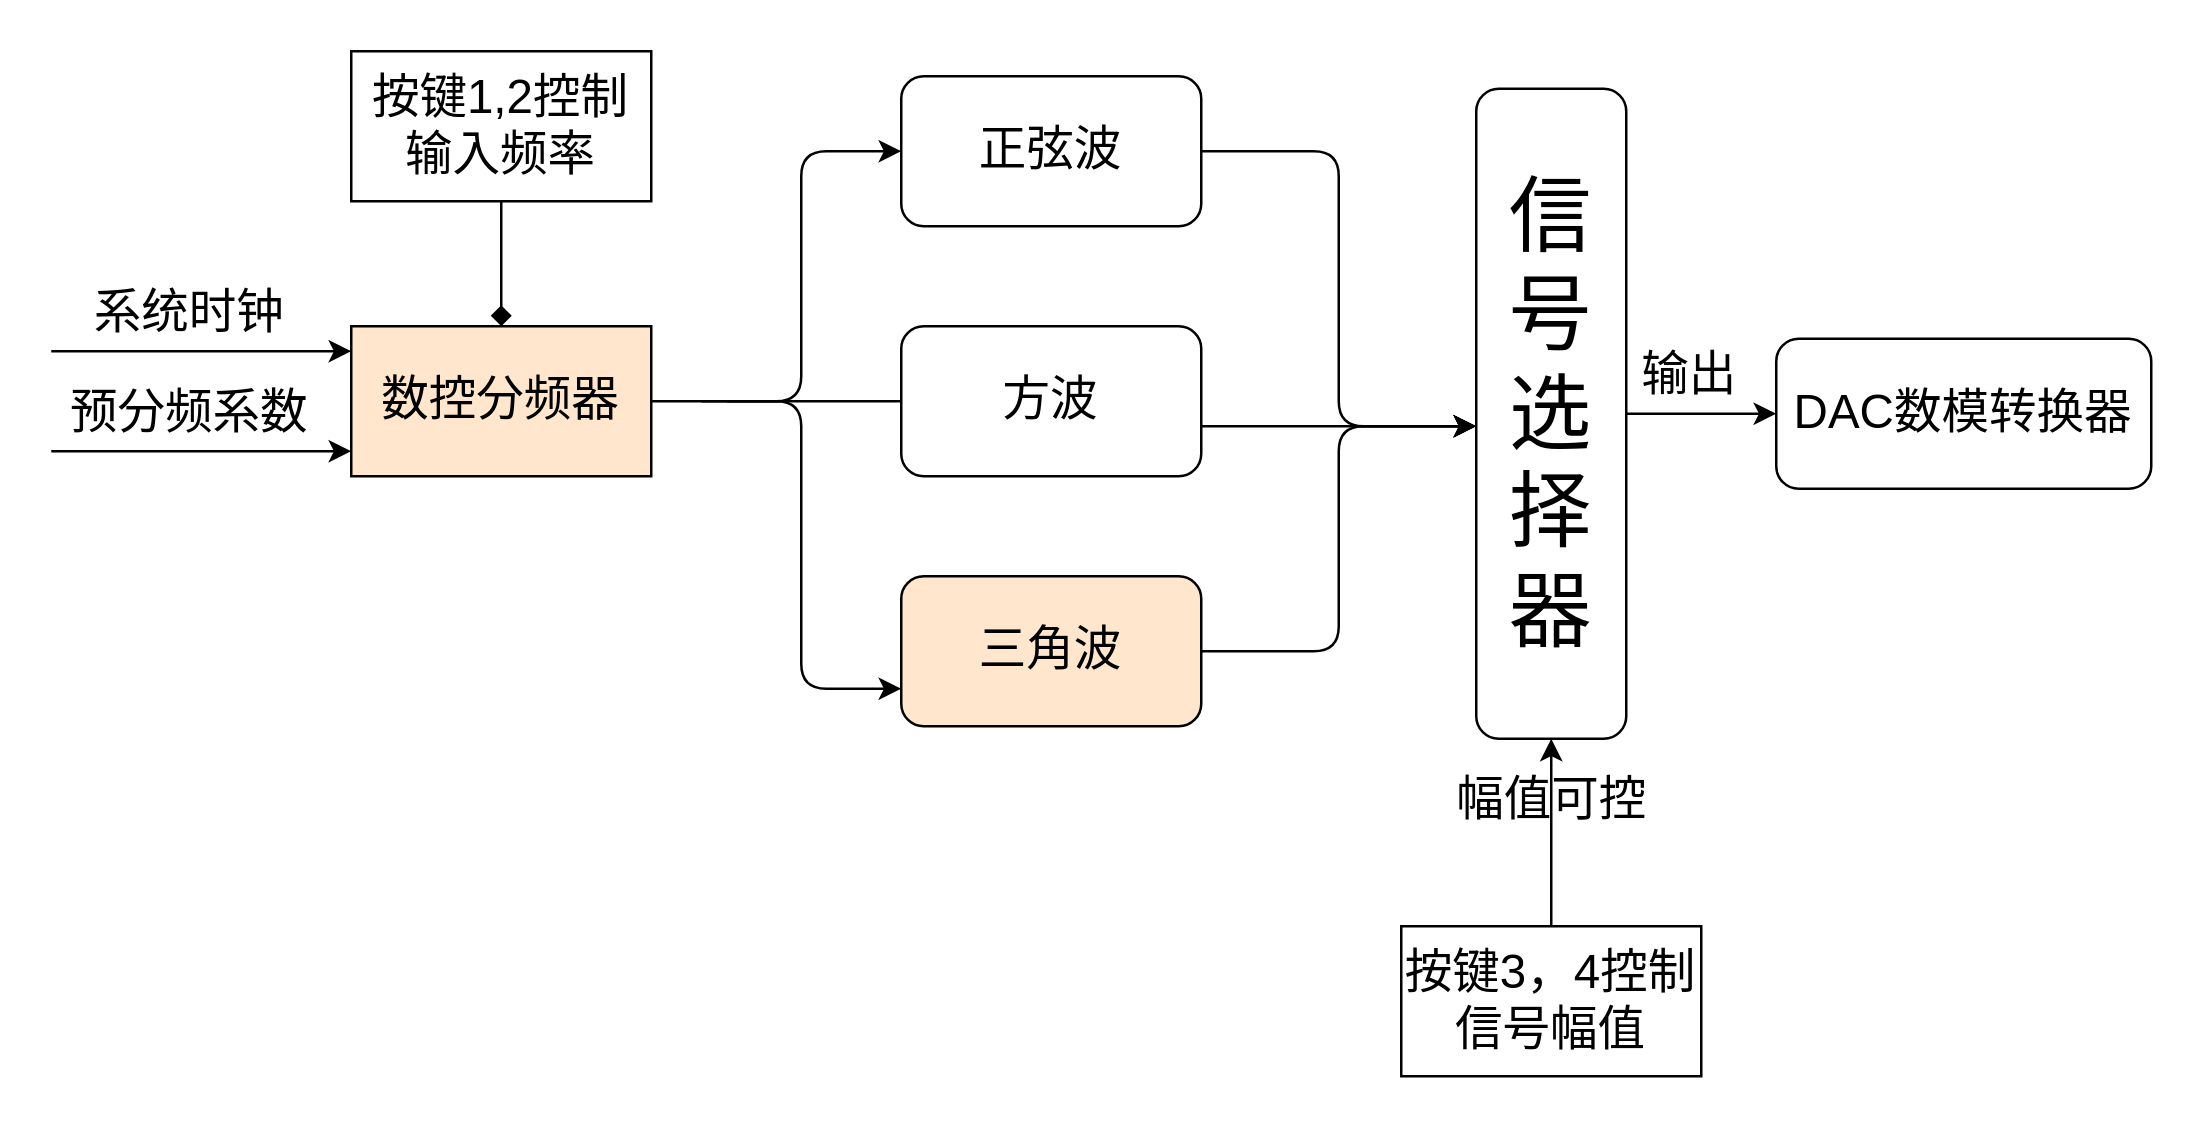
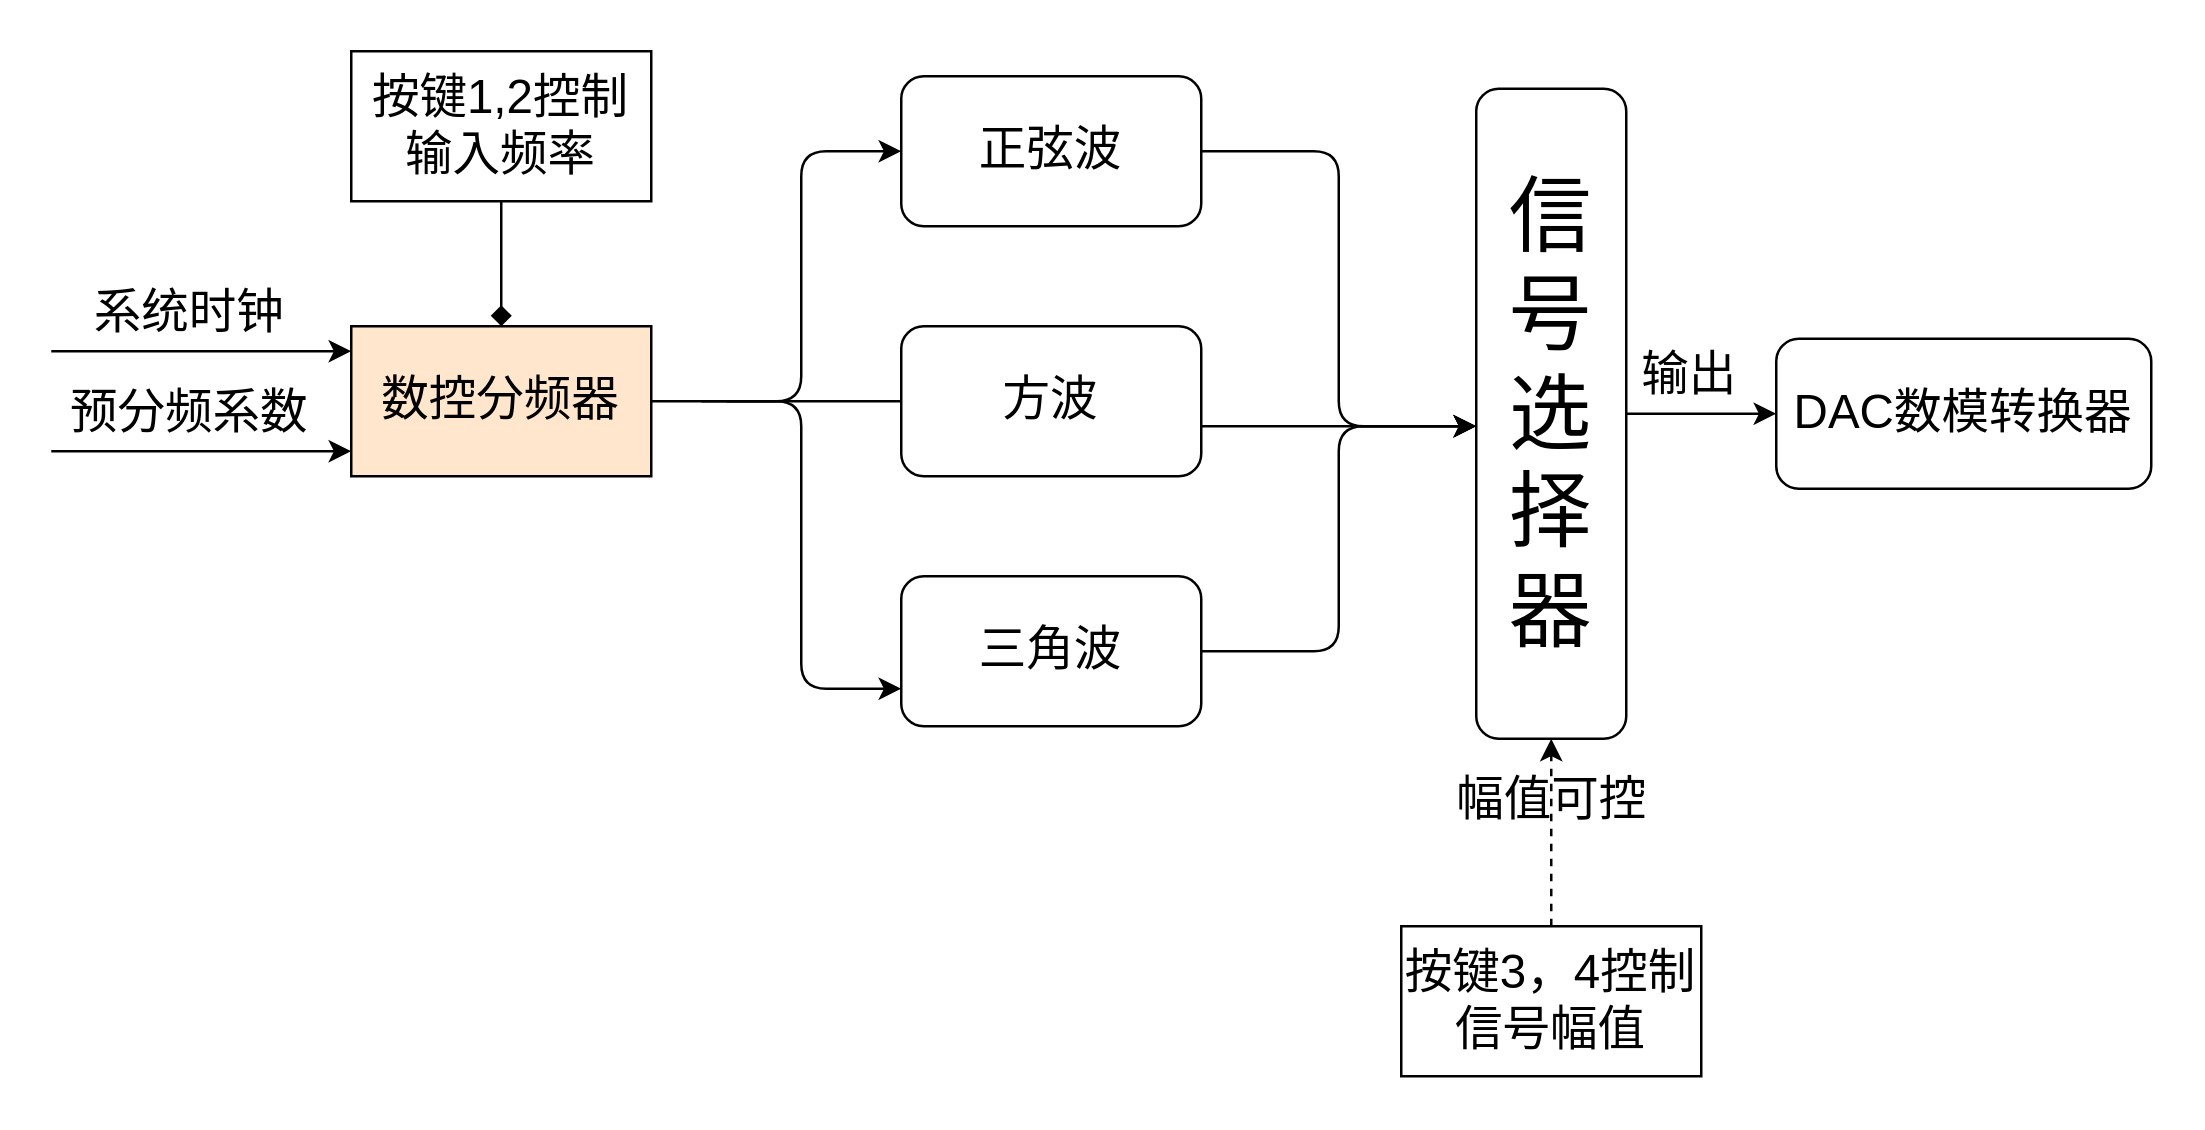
(1051, 651) -> (1051, 651)
(1551, 840) -> (1551, 840)
